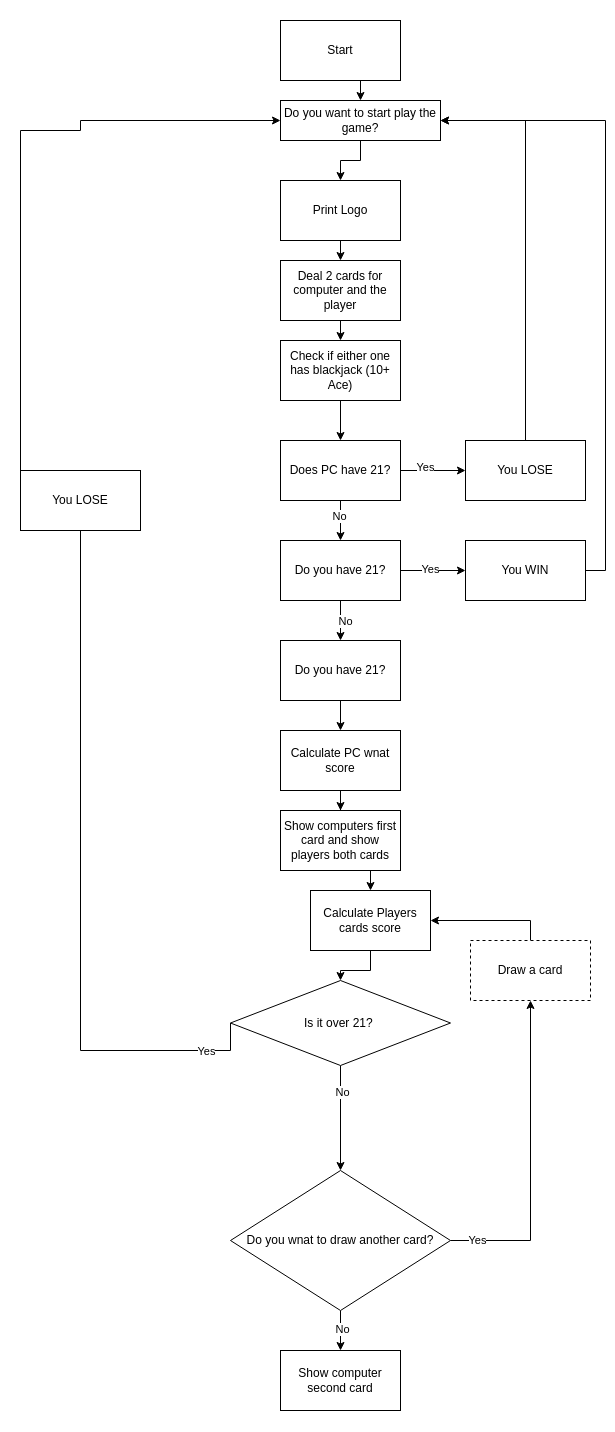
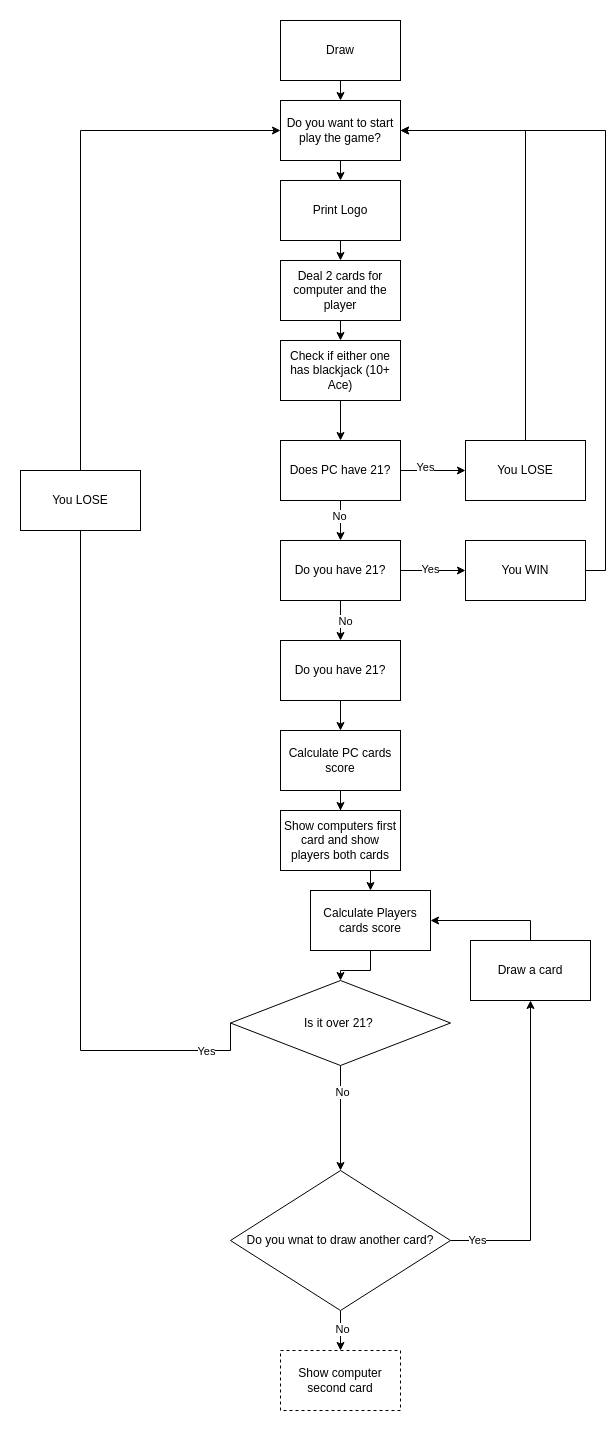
(341, 51) -> (341, 51)
(361, 121) -> (341, 131)
(341, 761) -> (341, 761)
(531, 971) -> (531, 971)
(341, 1381) -> (341, 1381)
